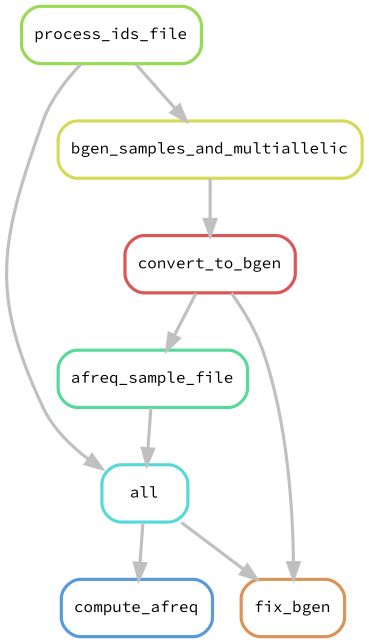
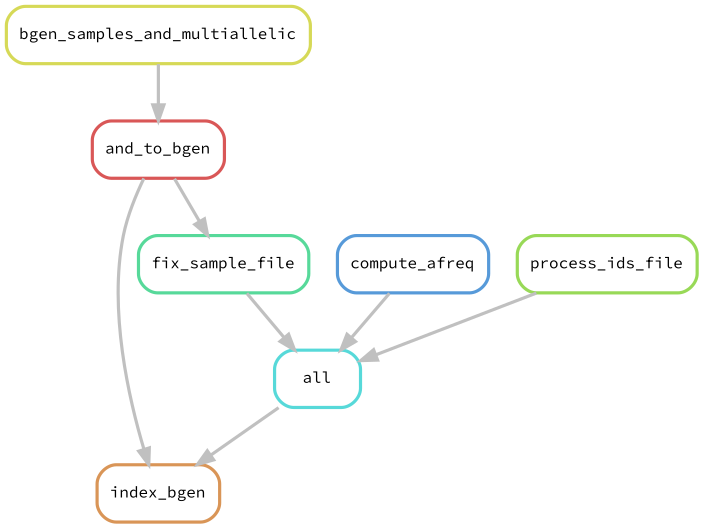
(155, 86) -> none
(210, 264) -> (158, 150)
(153, 379) -> (224, 264)
(141, 543) -> (370, 316)
(293, 608) -> (158, 493)
